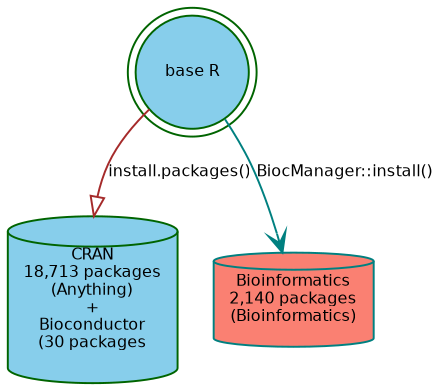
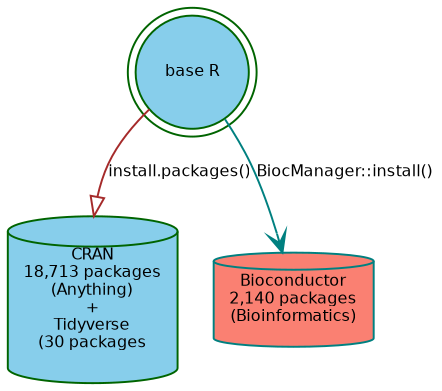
(93, 300) -> (93, 300)
(294, 300) -> (294, 300)
